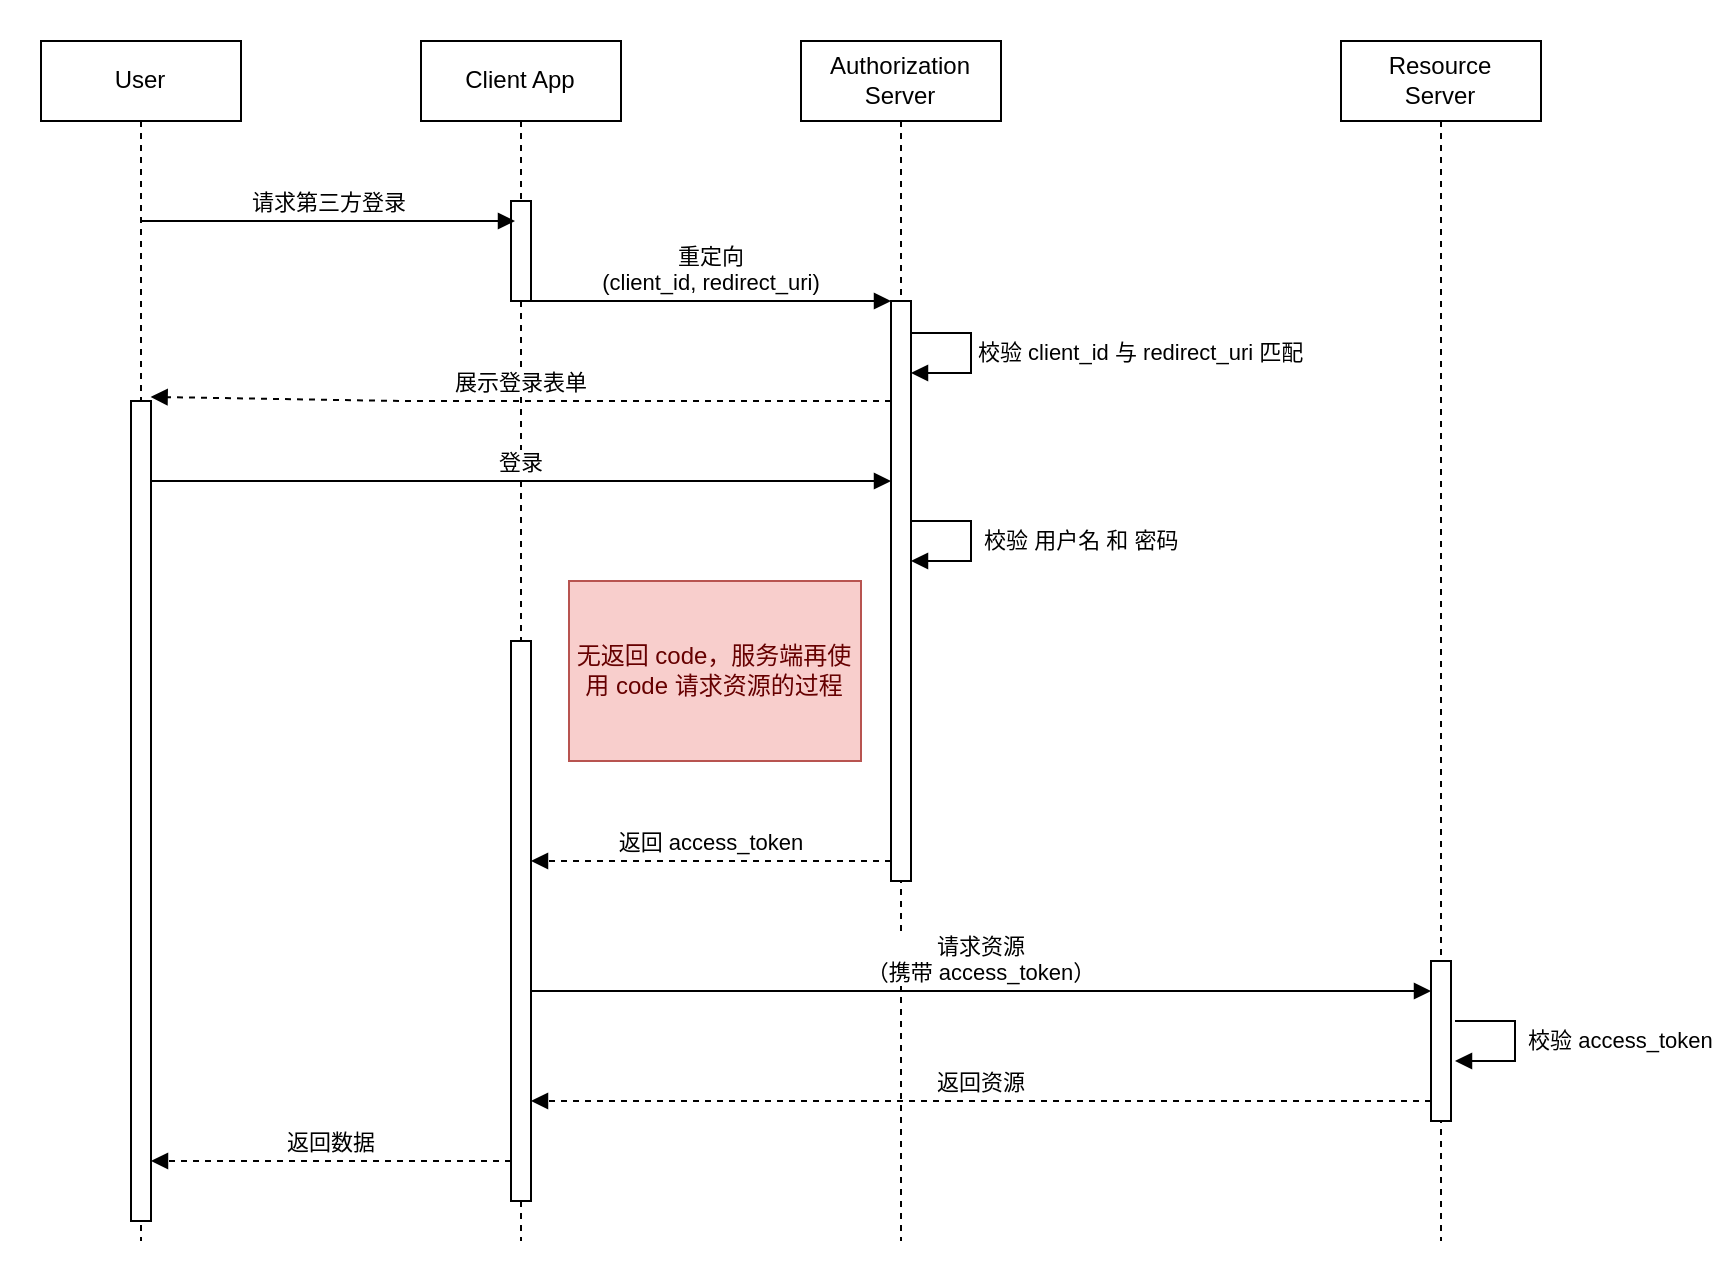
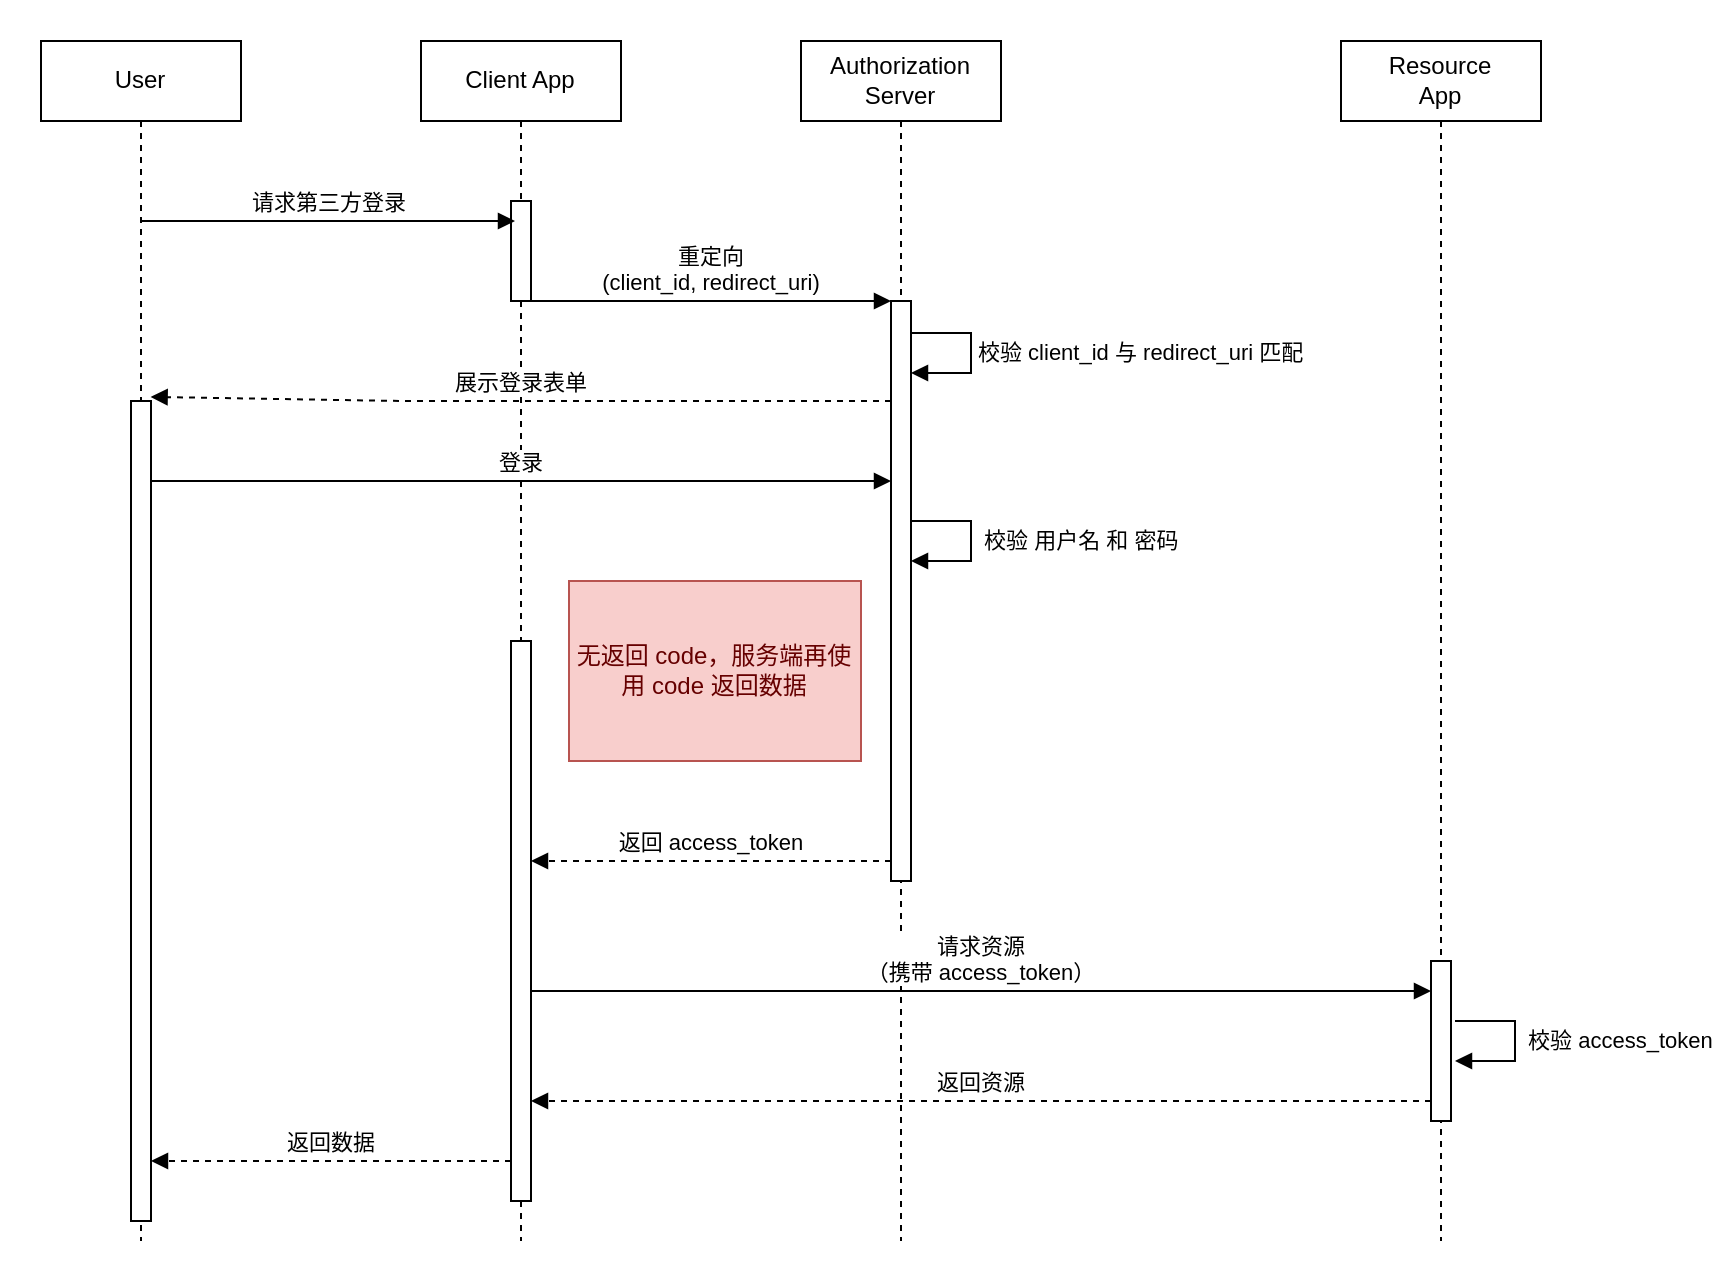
(1441, 81) -> (1441, 81)
(715, 671) -> (715, 671)
